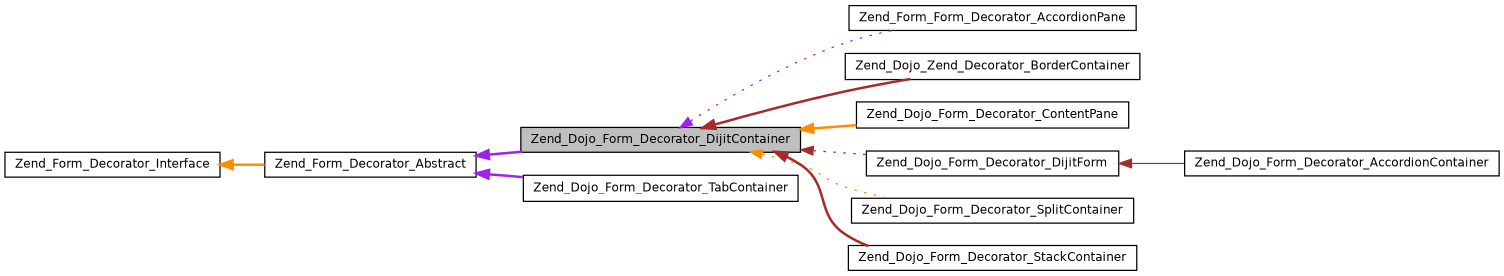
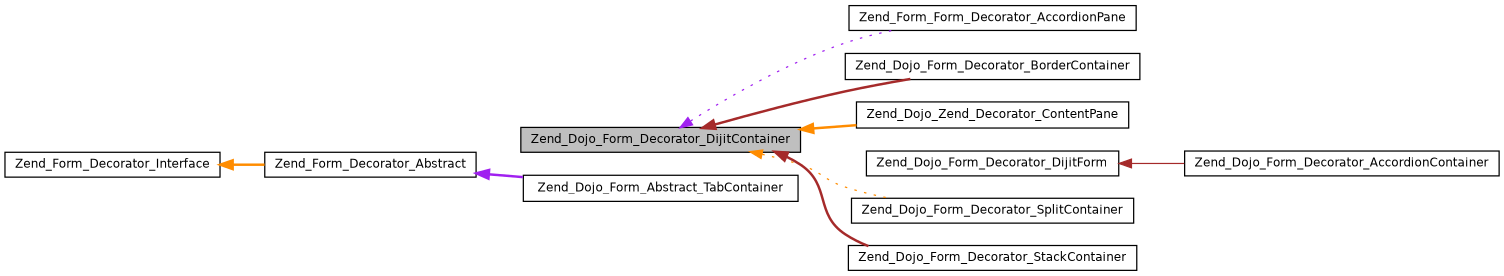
(993, 67) -> (993, 67)
(993, 115) -> (993, 115)
(506, 153) -> none
(840, 153) -> none
(661, 188) -> (661, 188)
